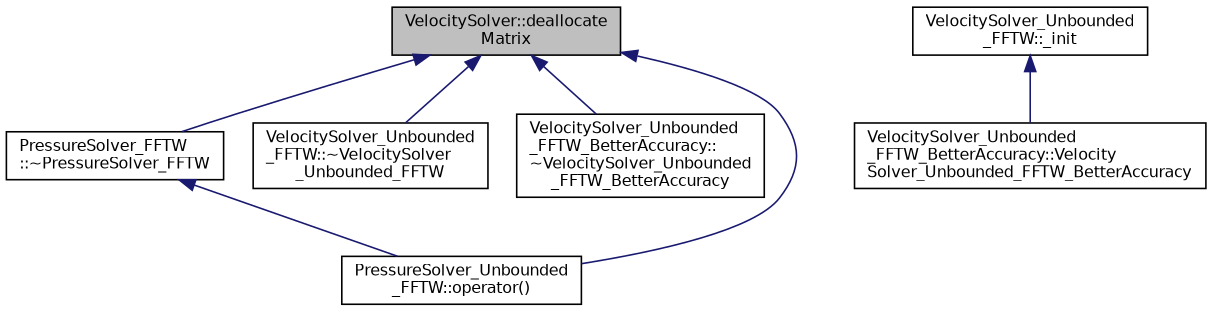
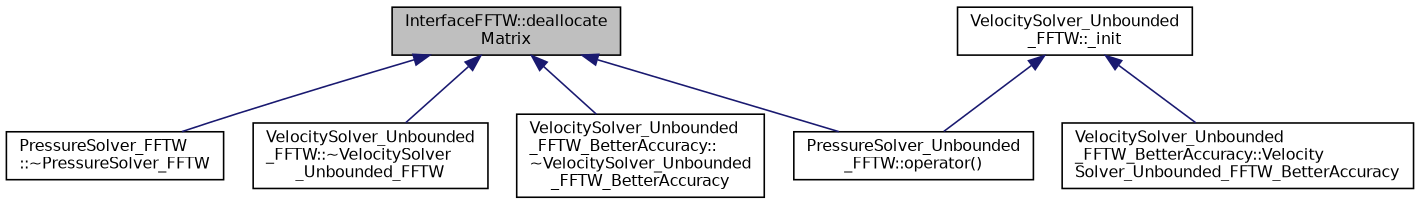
(506, 31) -> (506, 31)
(296, 221) -> (988, 98)
